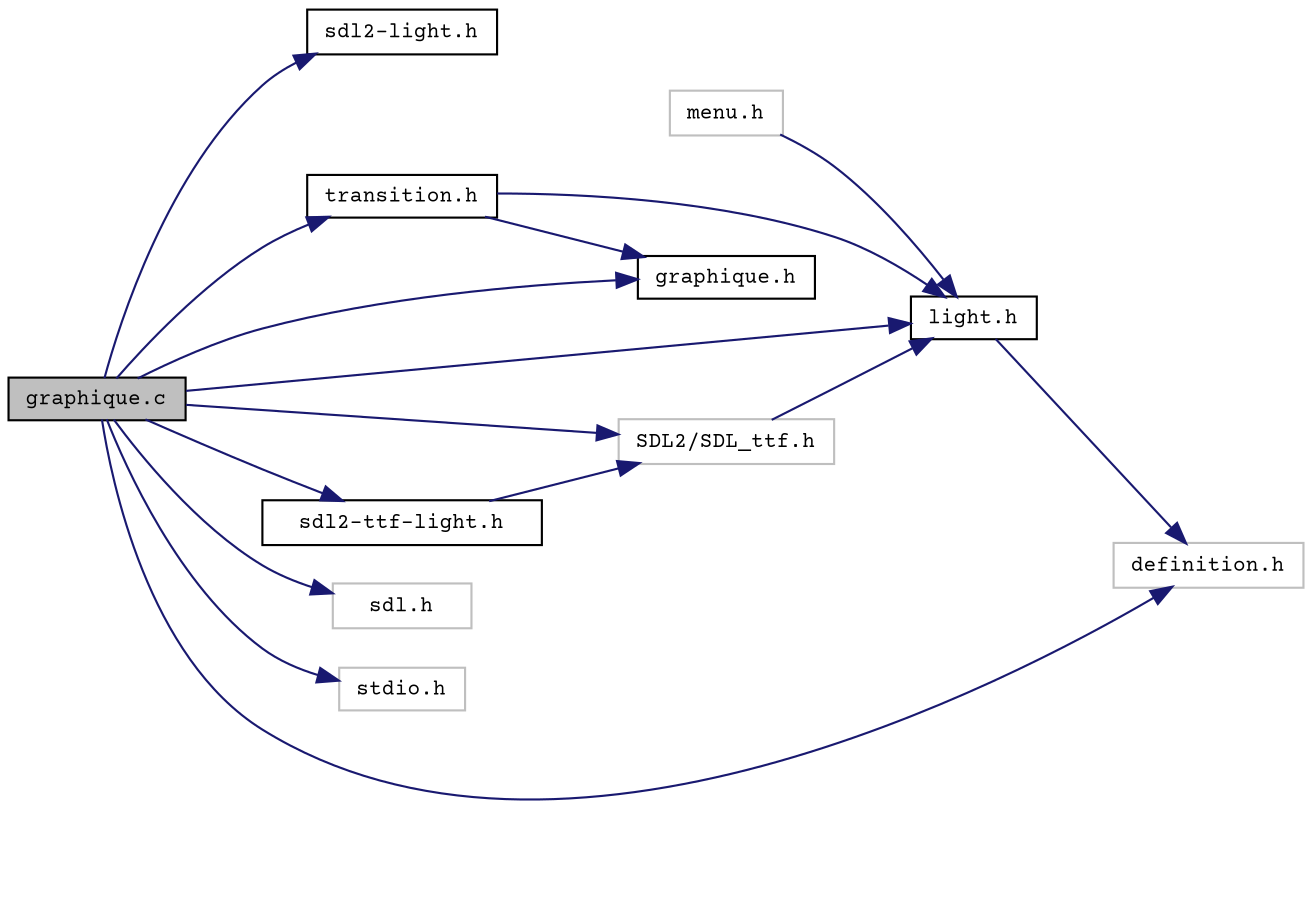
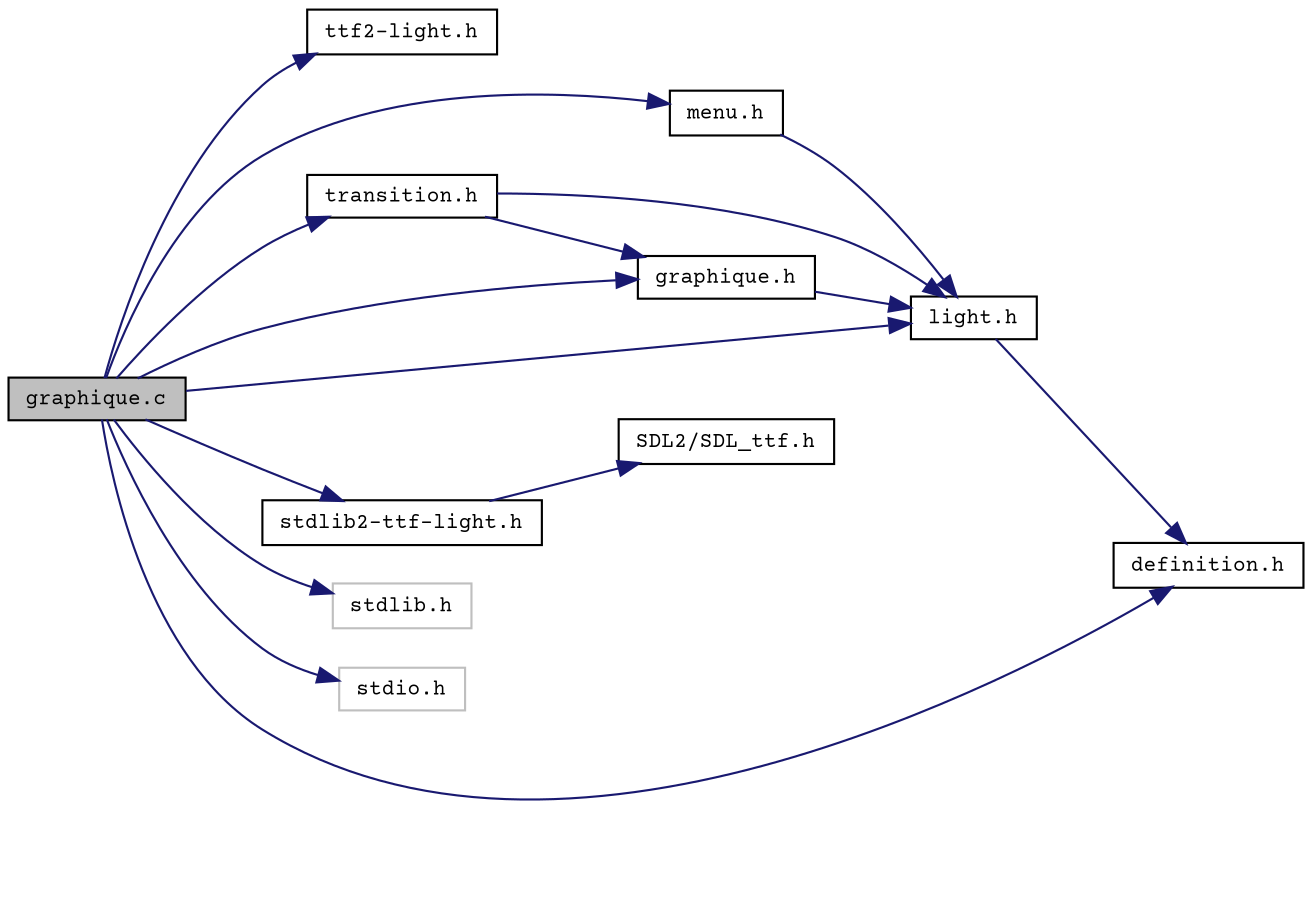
(402, 32) -> (402, 32)
(726, 113) -> (726, 113)
(842, 384) -> (852, 298)
(391, 419) -> (316, 130)
(726, 442) -> (726, 442)
(402, 523) -> (402, 523)
(1209, 565) -> (1209, 565)
(402, 606) -> (402, 606)
